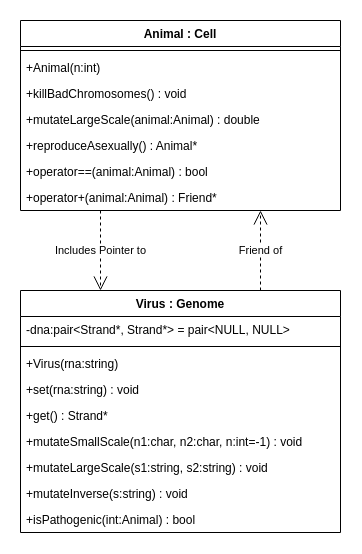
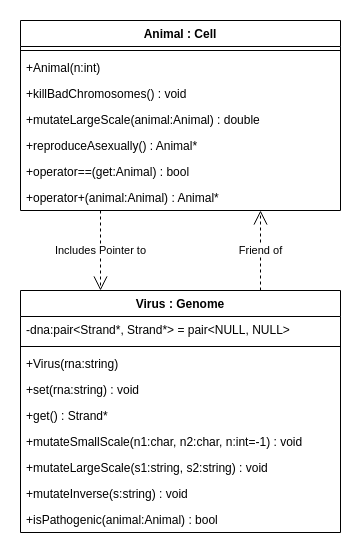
(123, 172) -> (116, 172)
(130, 198) -> (128, 198)
(118, 520) -> (126, 520)
